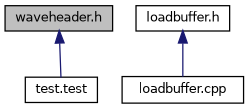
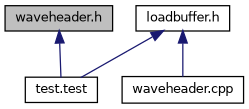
none -> (116, 57)
(183, 90) -> (183, 90)
